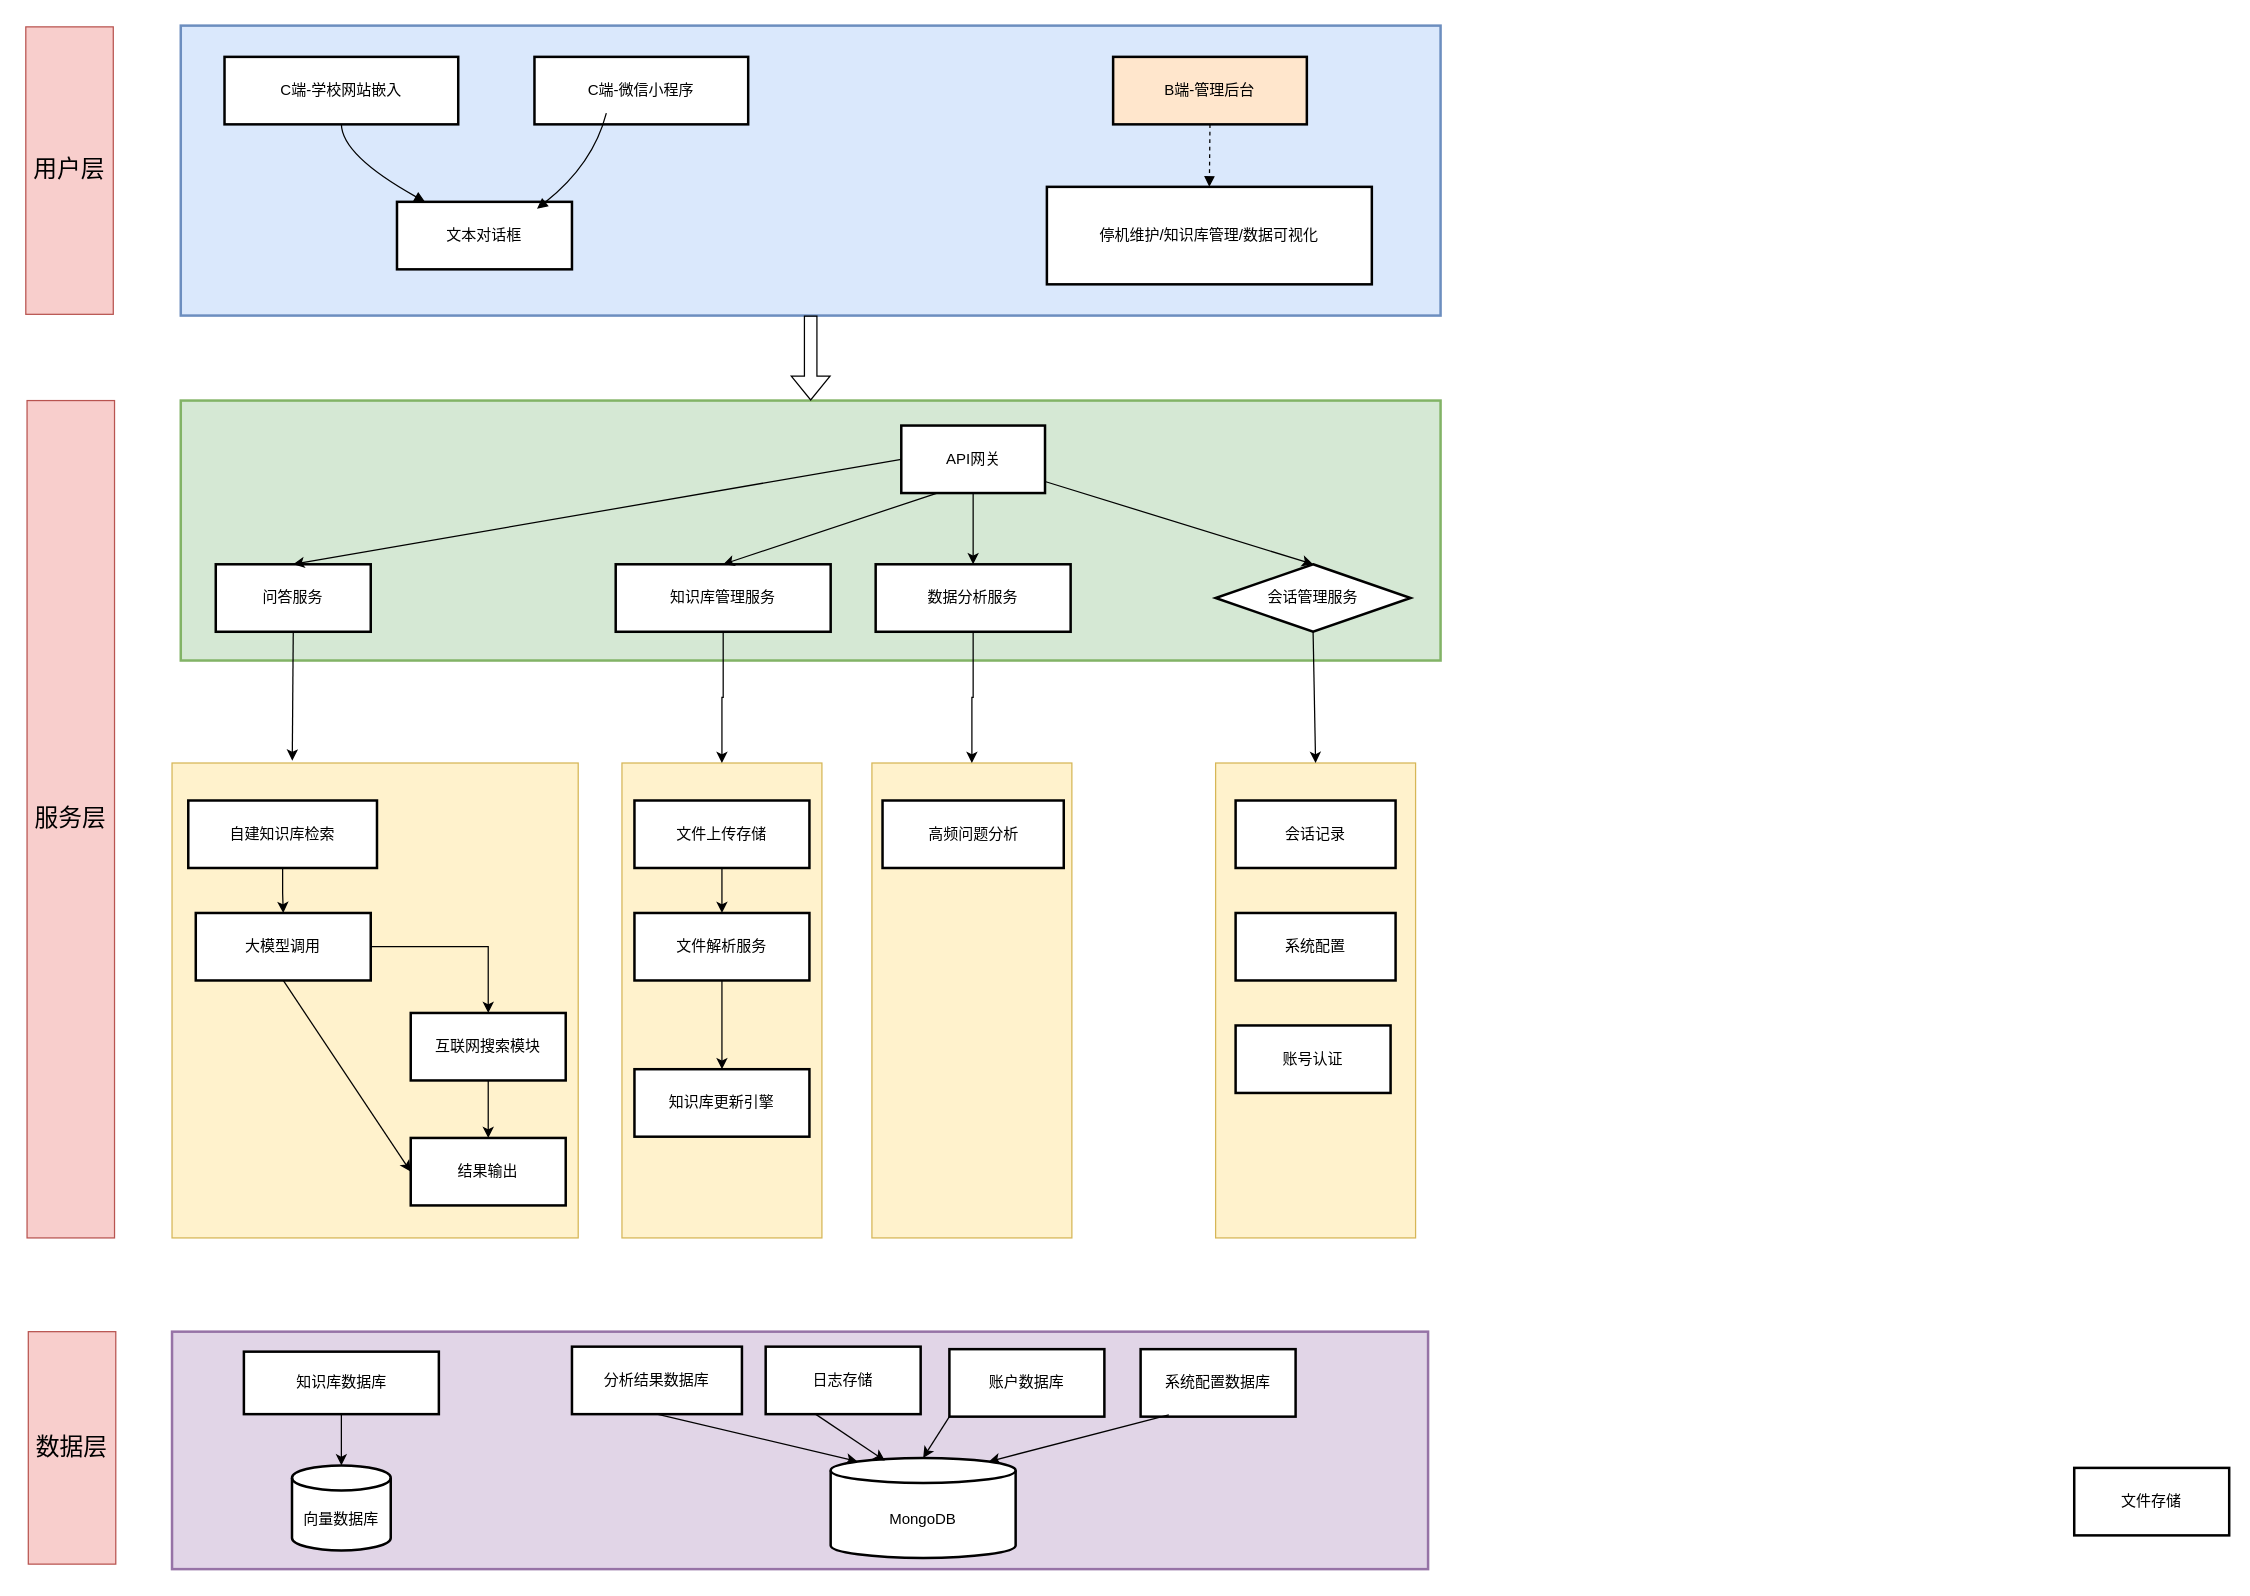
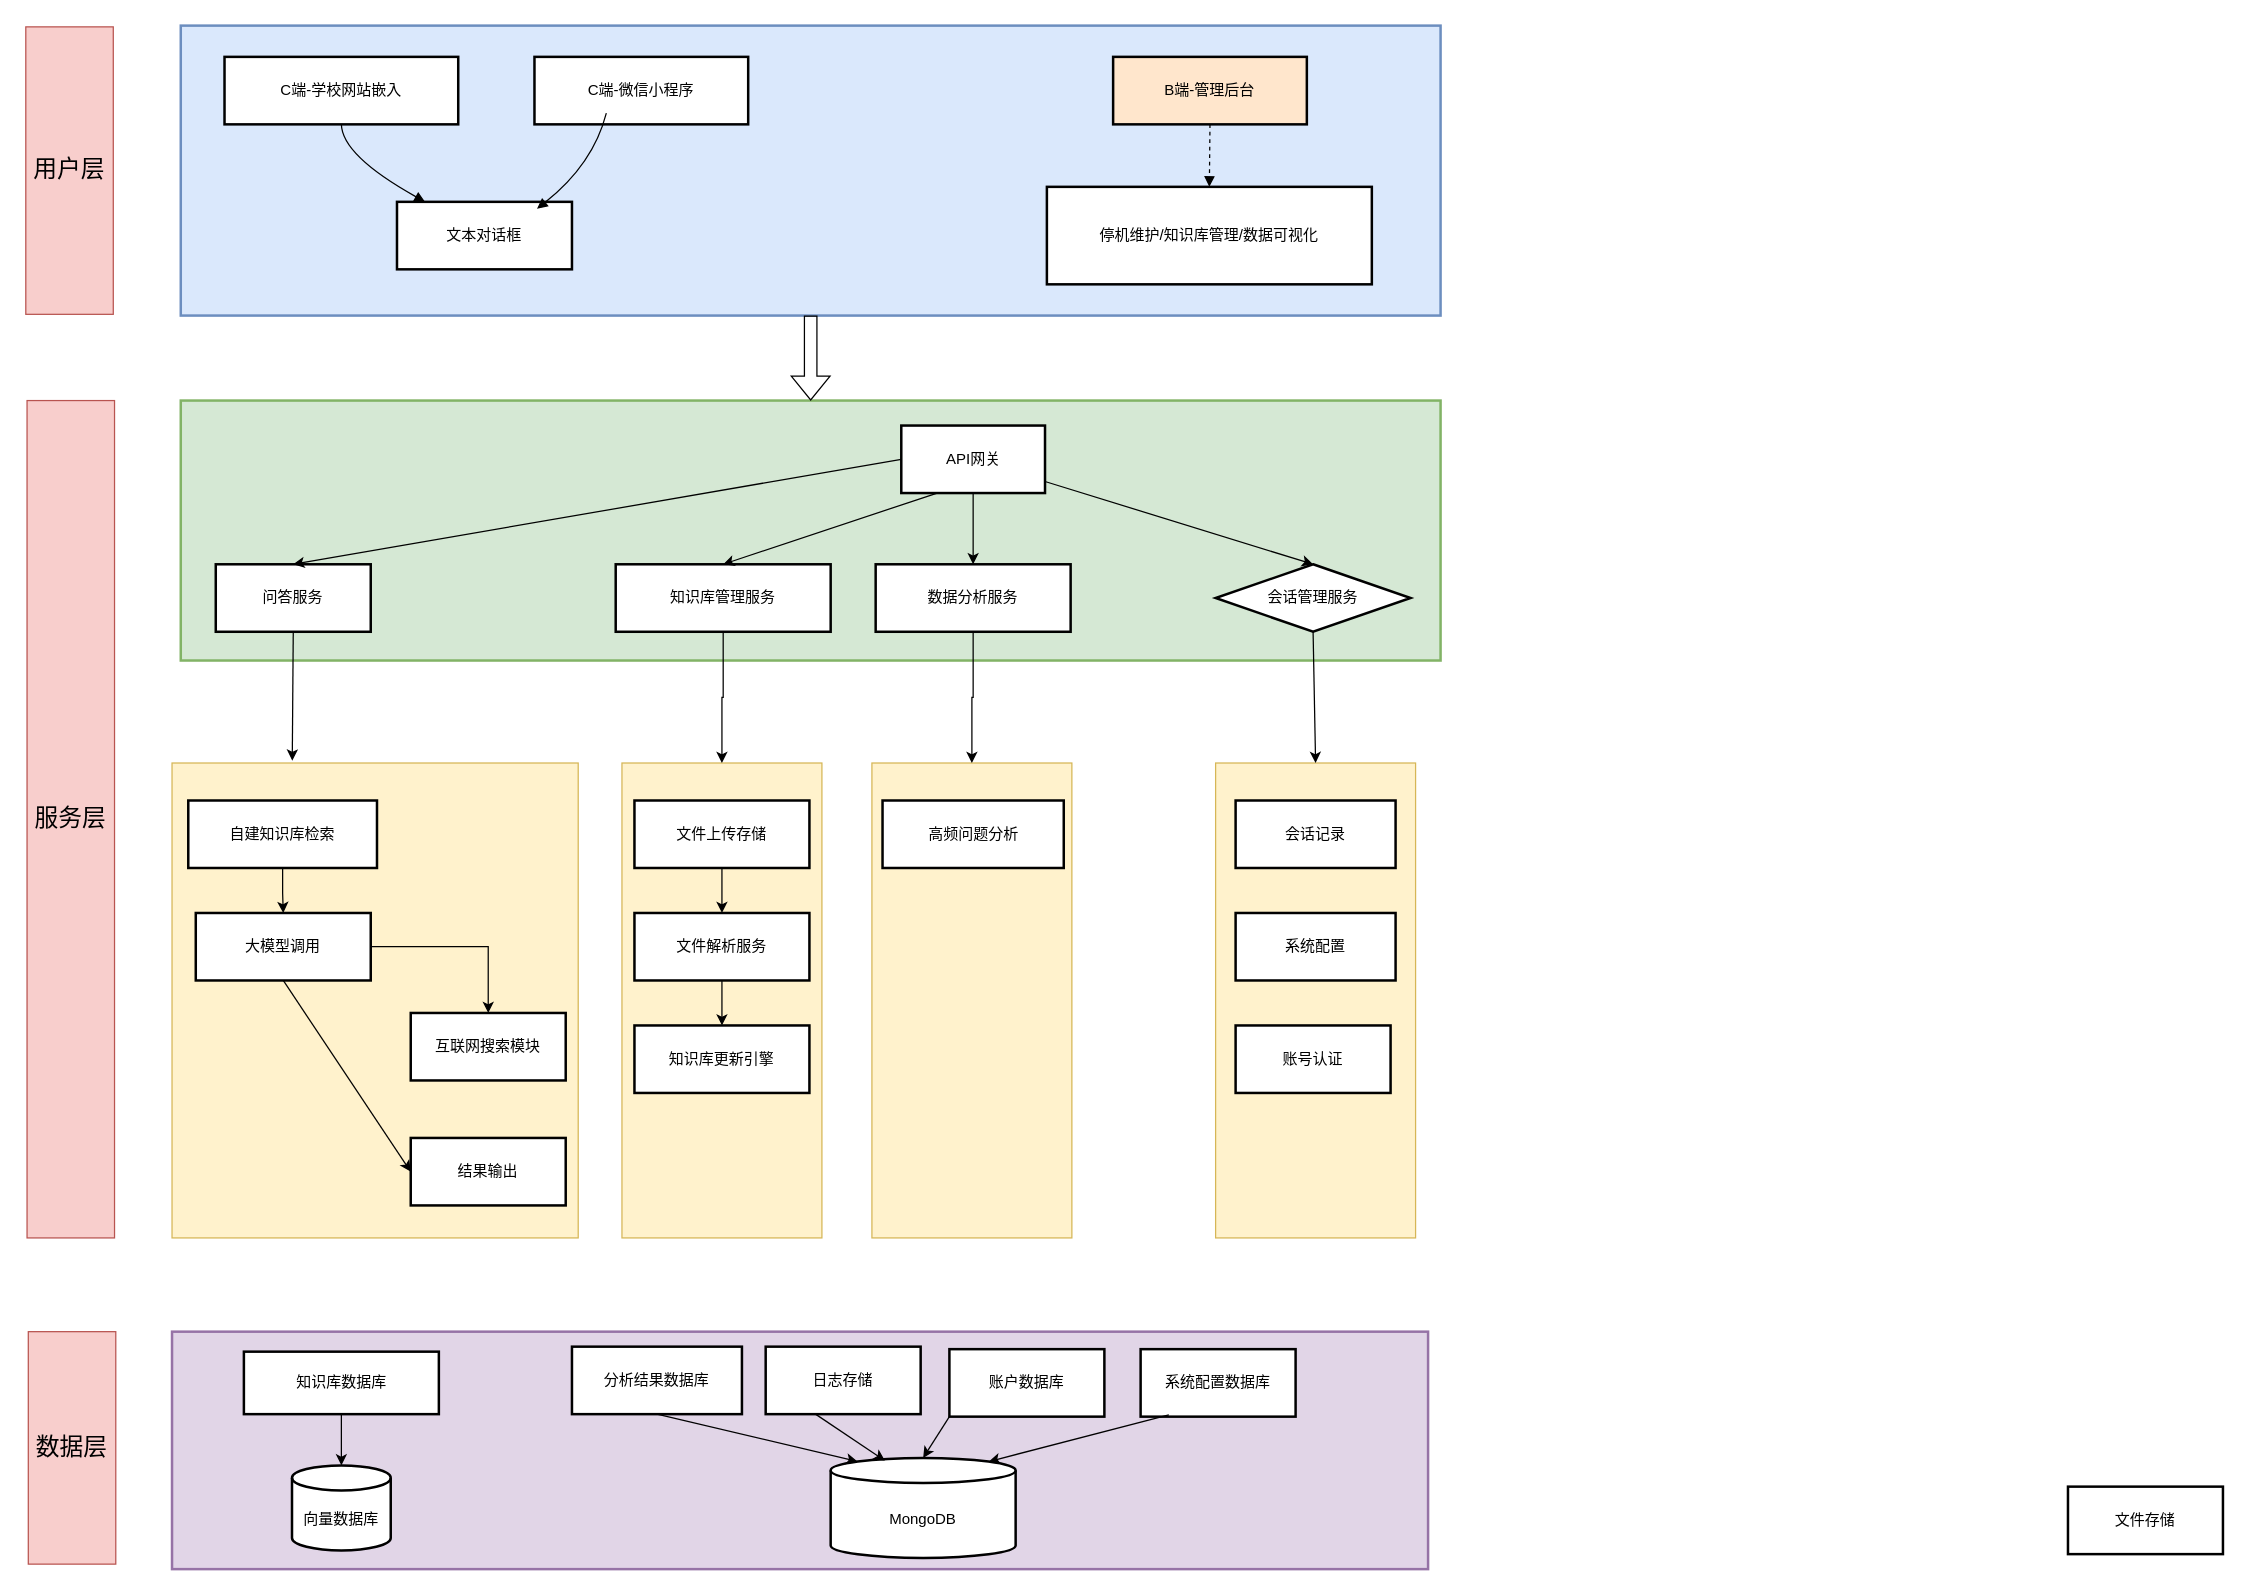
(722, 1103) -> (722, 1059)
(488, 1105) -> none
(2152, 1502) -> (2146, 1521)
